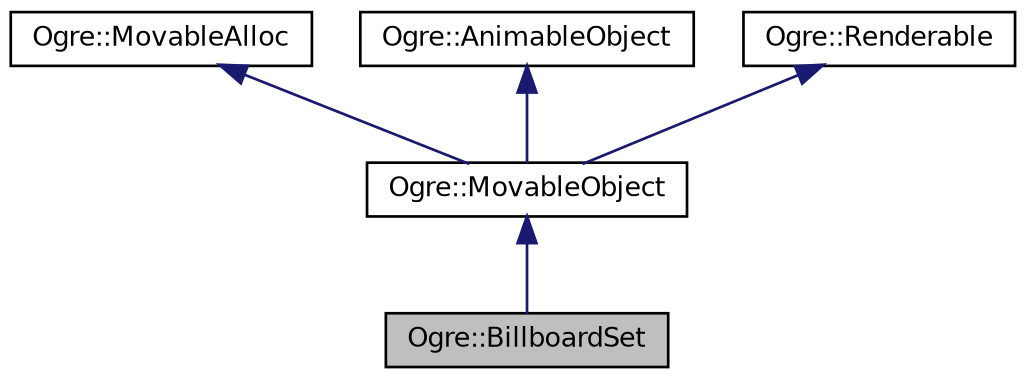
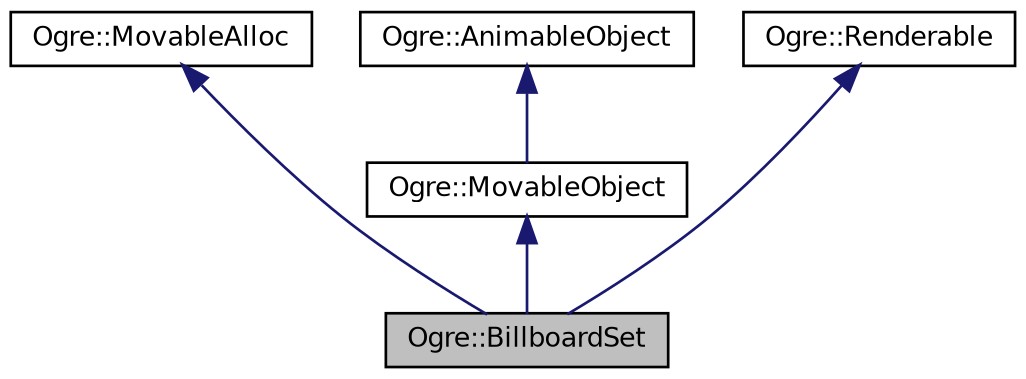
(357, 119) -> (335, 211)
(690, 120) -> (715, 212)
